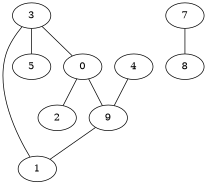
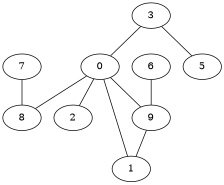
(134, 67) -> (151, 67)
(5, 92) -> (116, 118)
none -> (61, 92)
